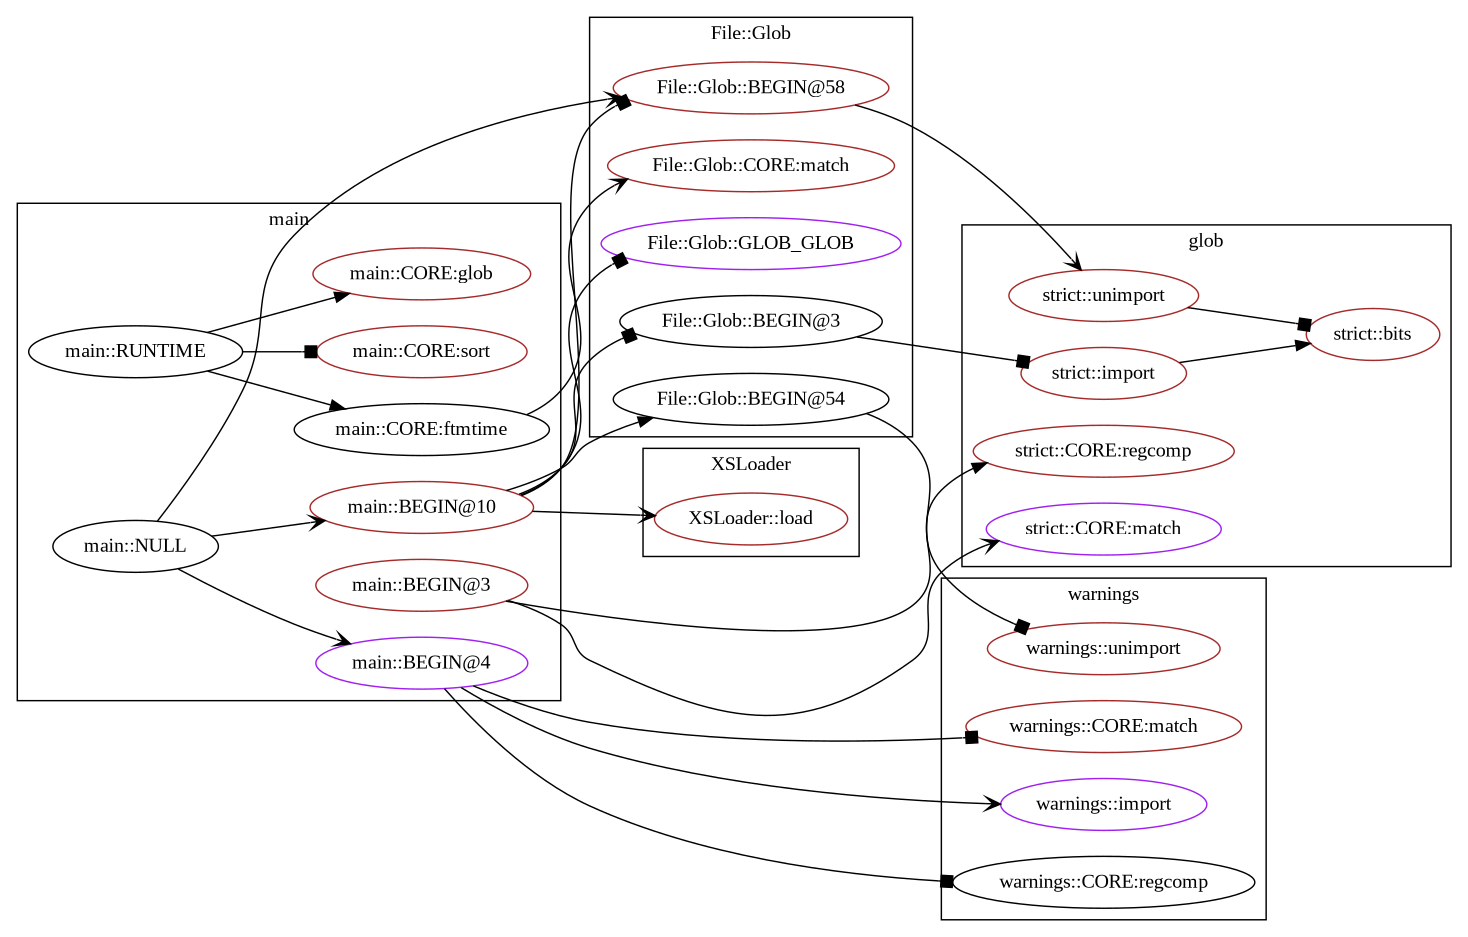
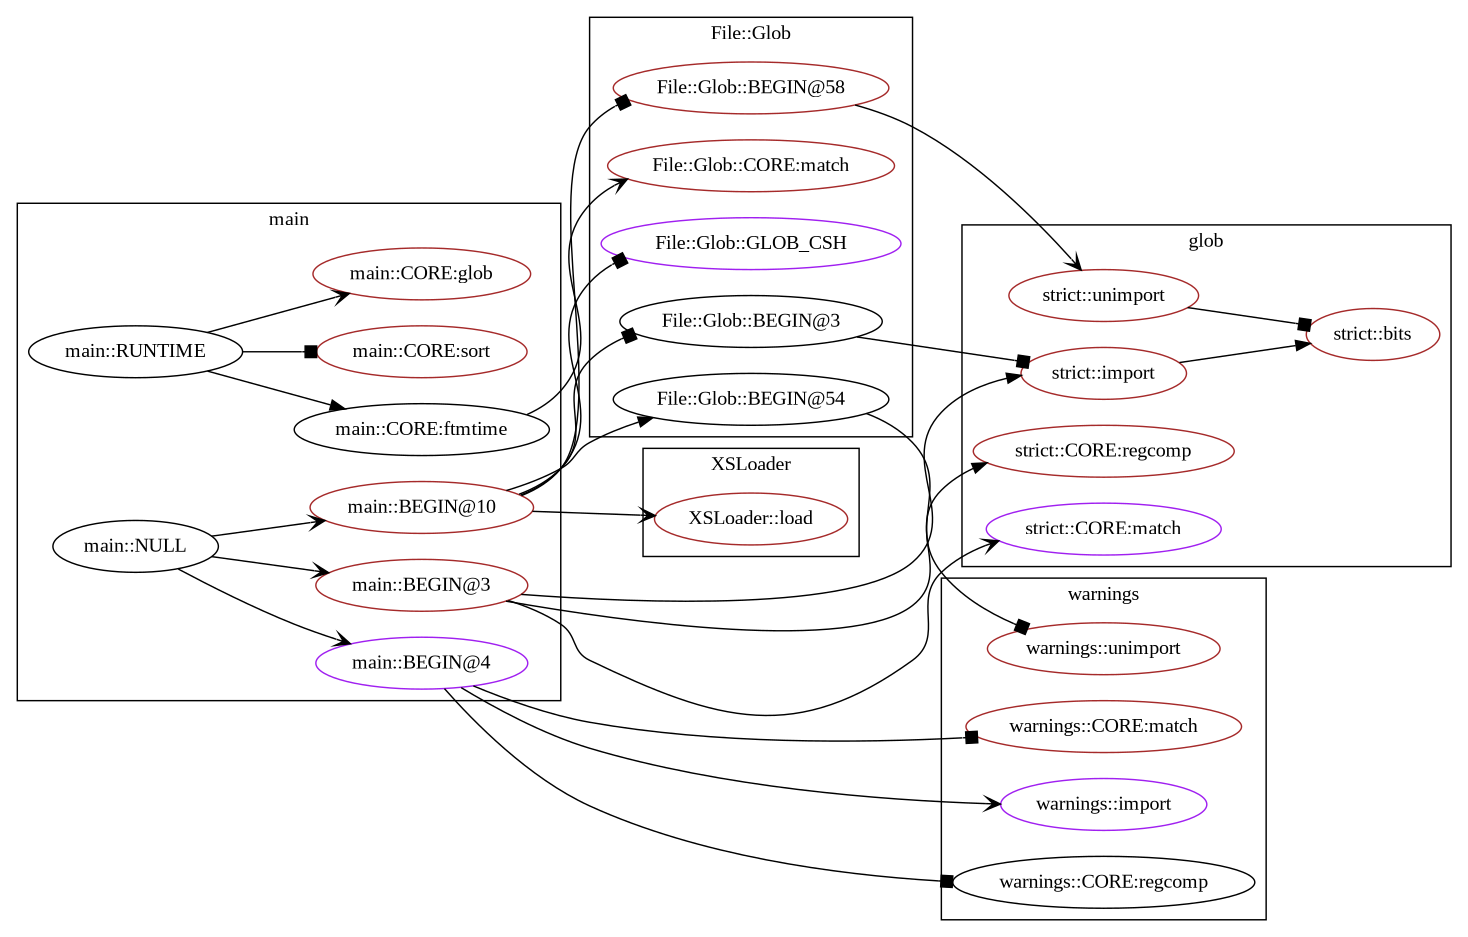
(303, 227) -> (263, 564)
(751, 244) -> (751, 244)
(271, 315) -> (271, 315)
none -> (837, 590)
